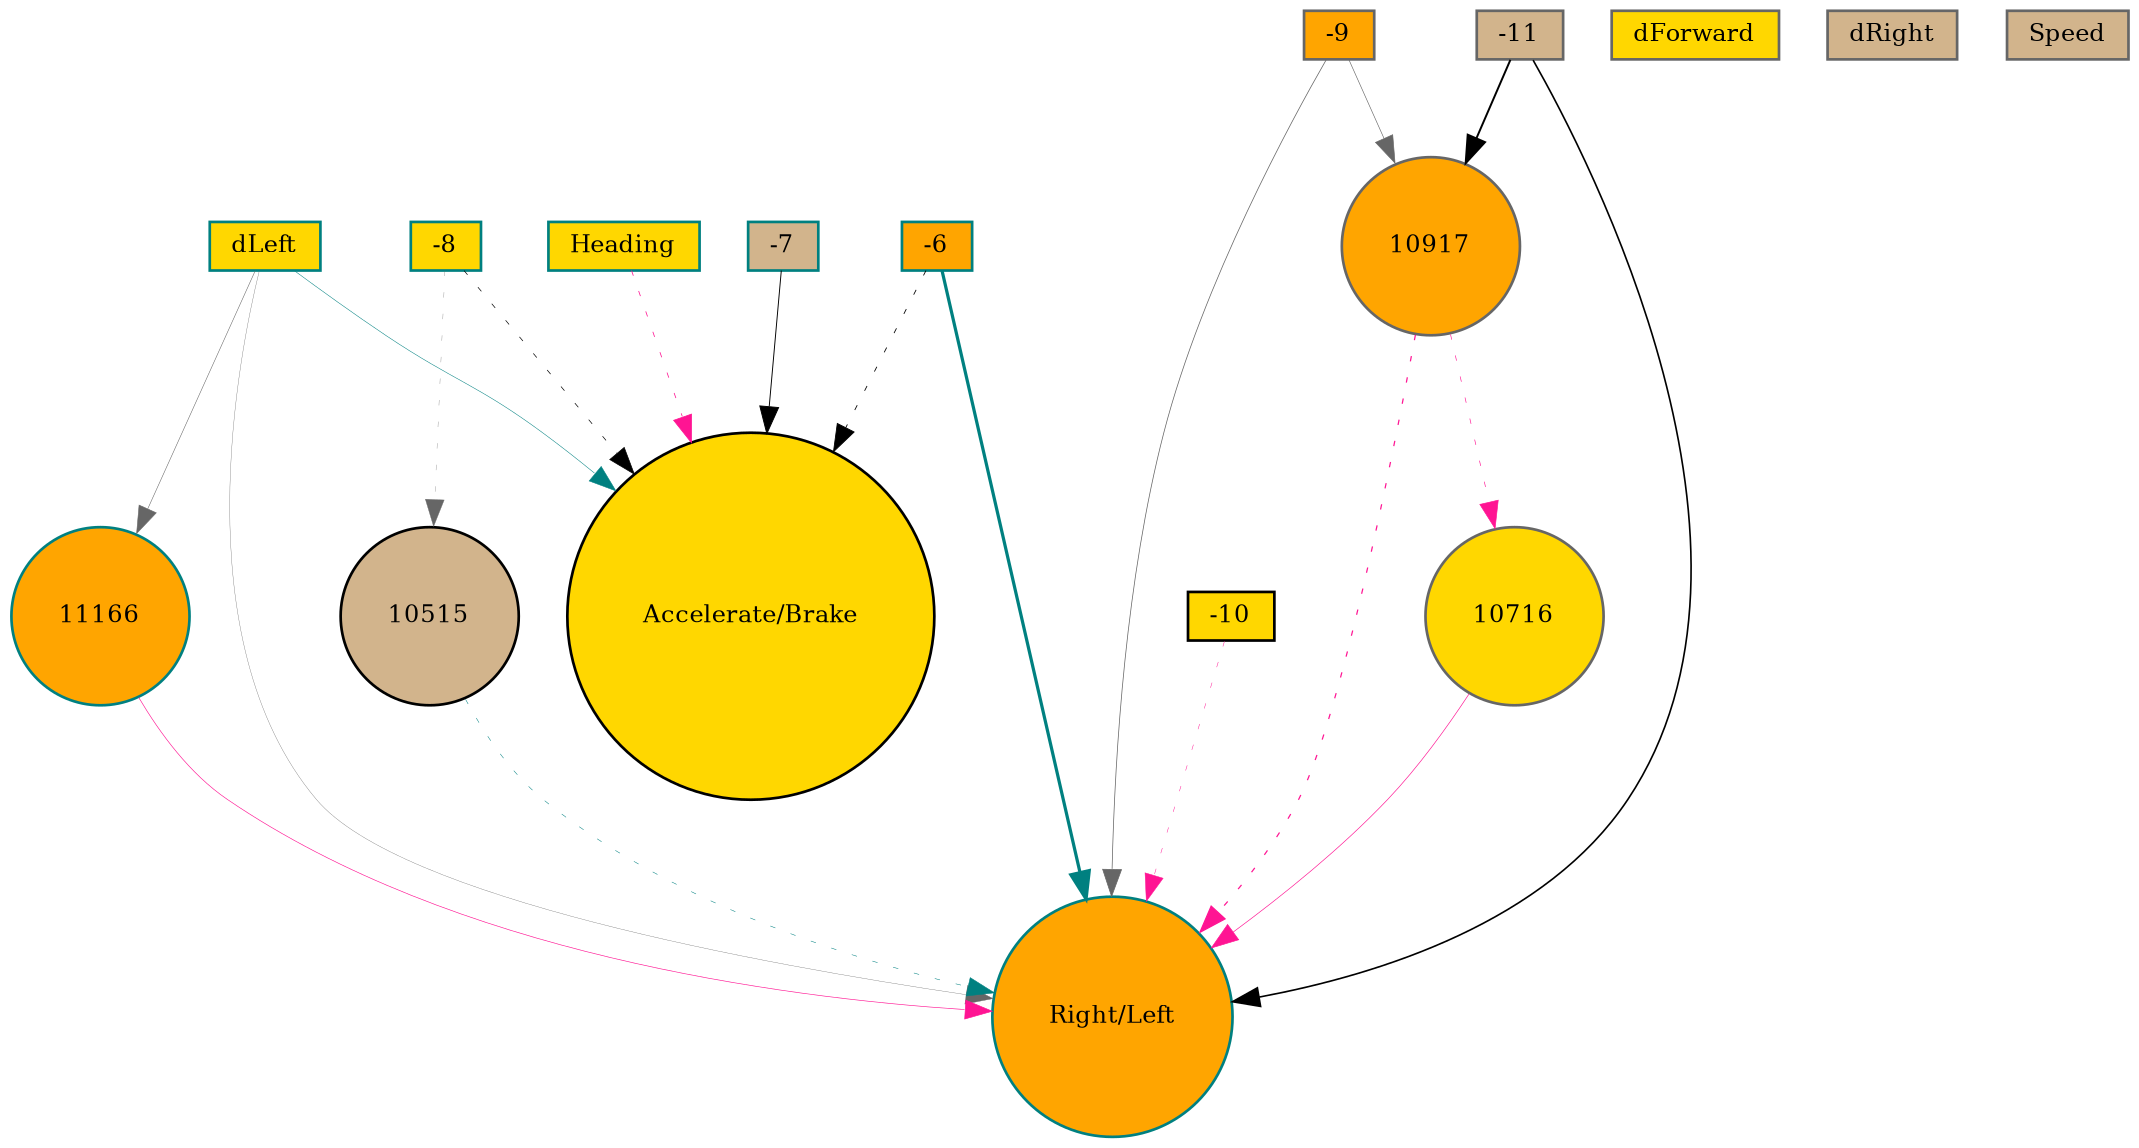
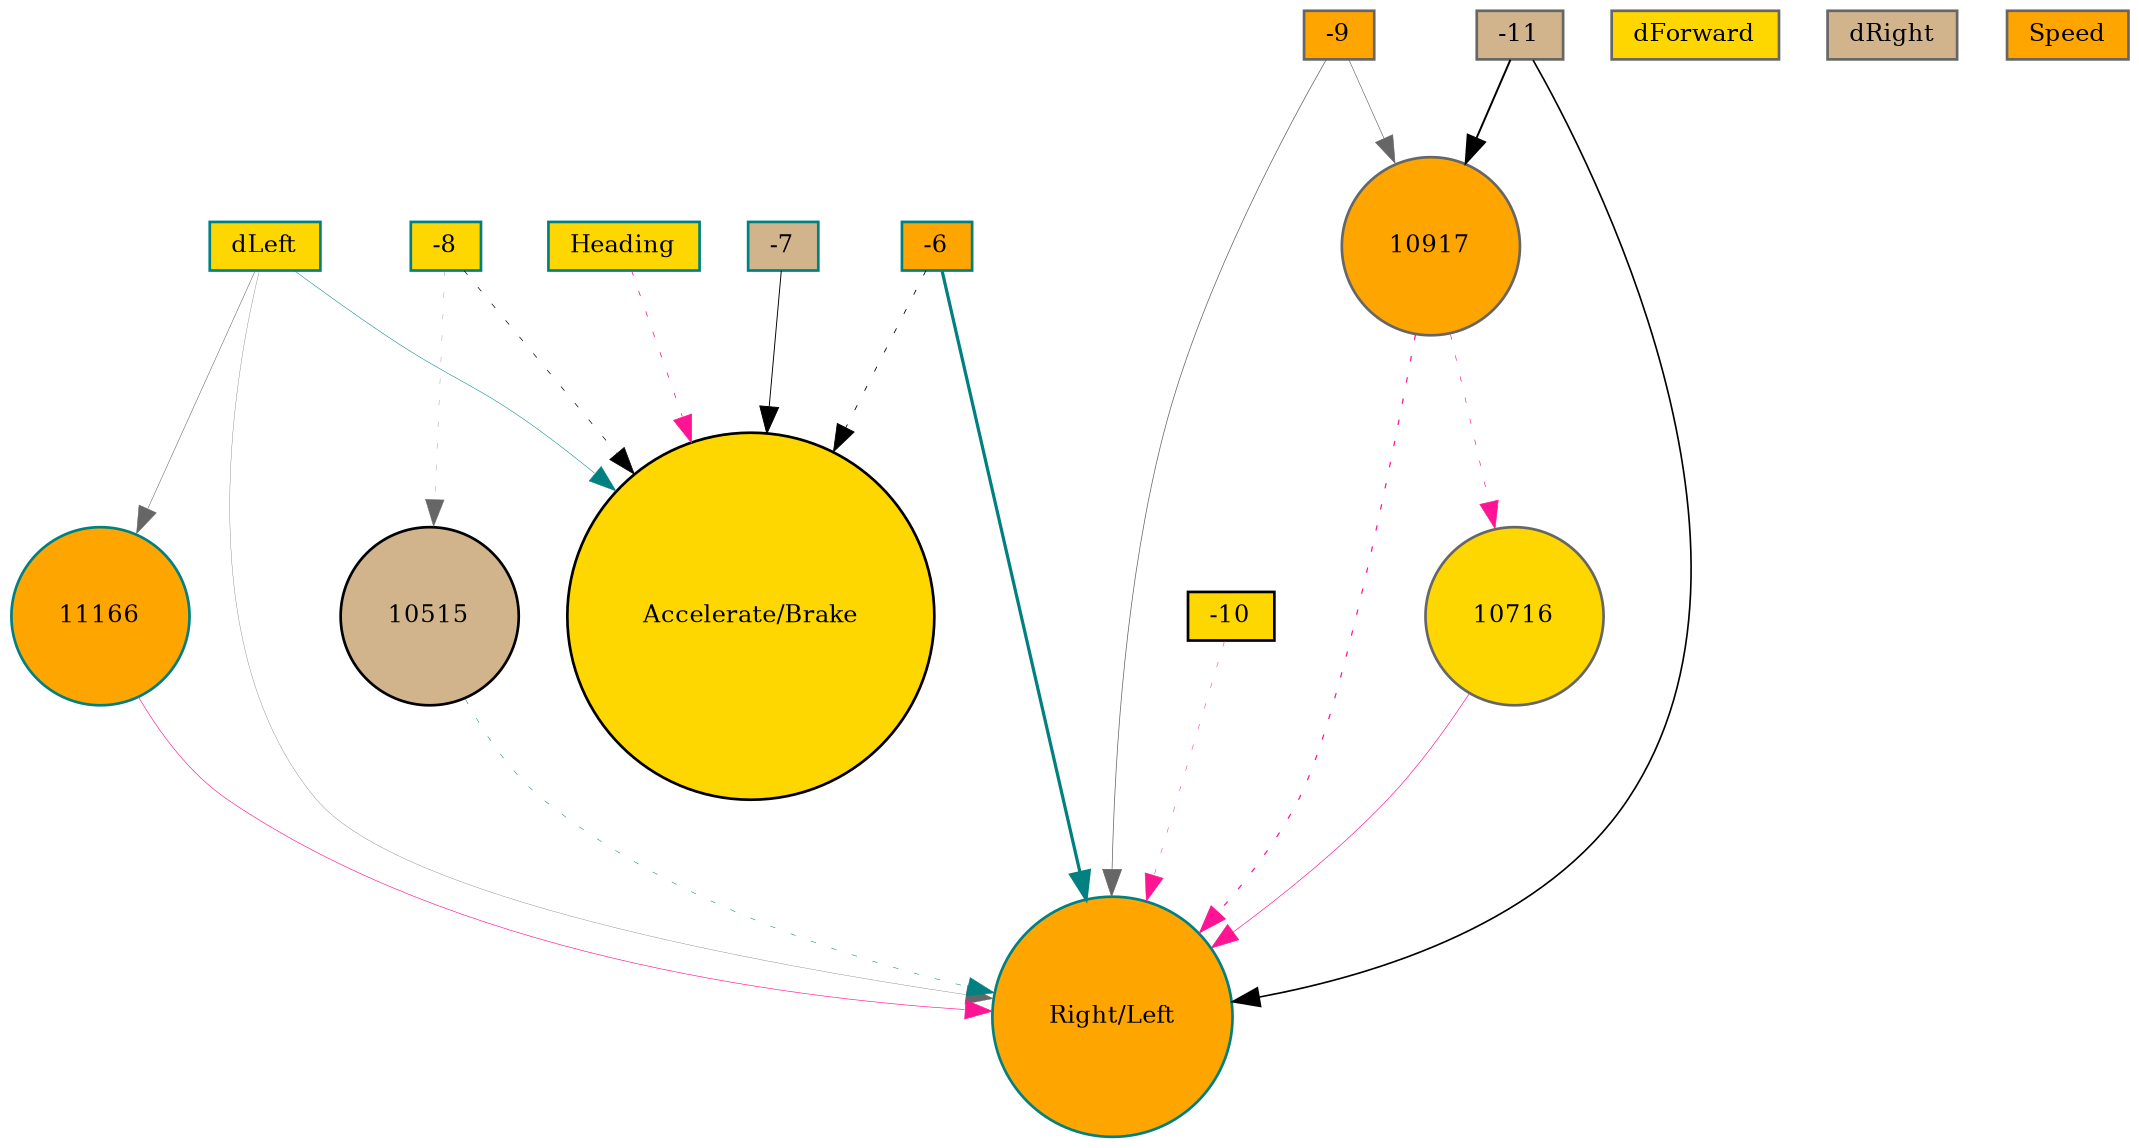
(2068, 35) -> (2068, 35)
